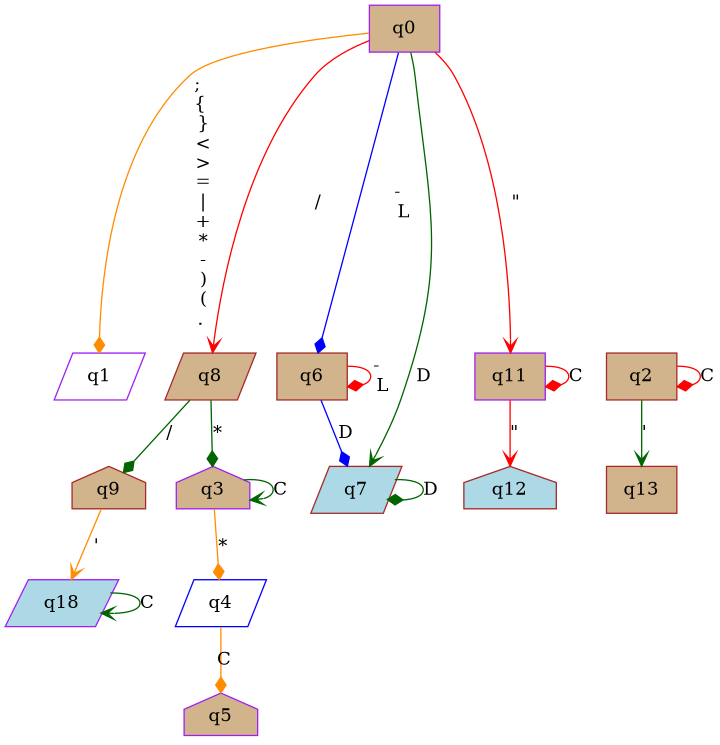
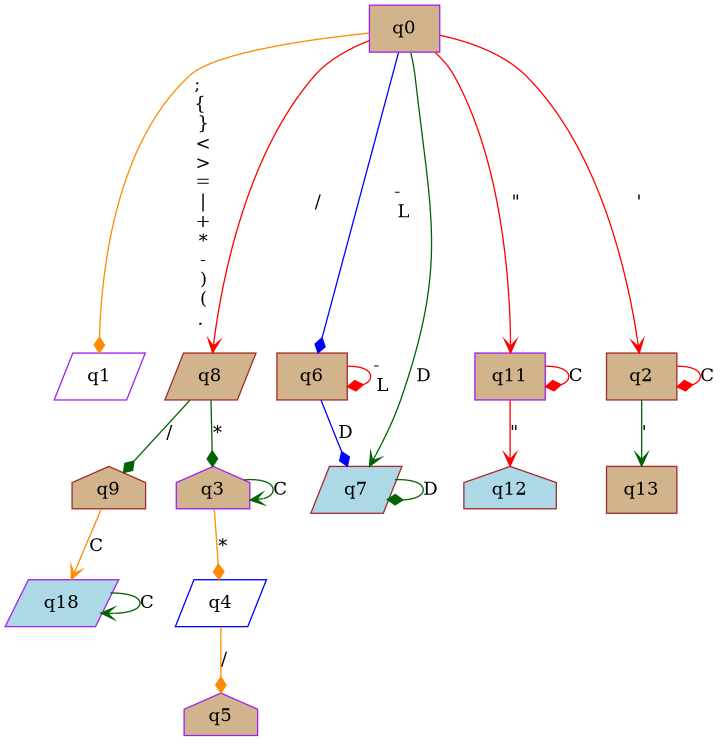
none -> (581, 155)
(96, 547) -> (96, 547)
(224, 660) -> (224, 660)
